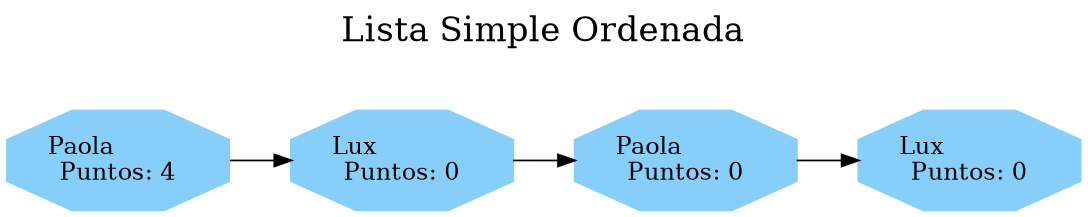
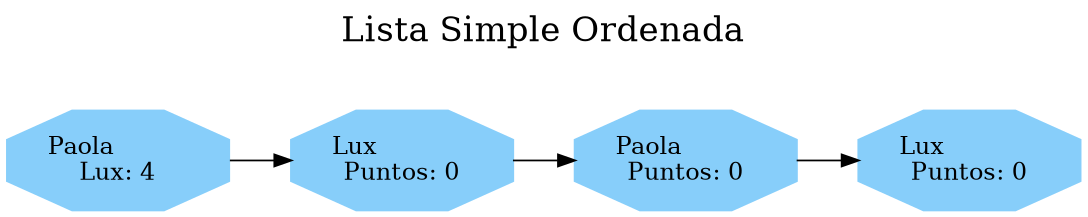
(118, 160) -> (118, 160)
